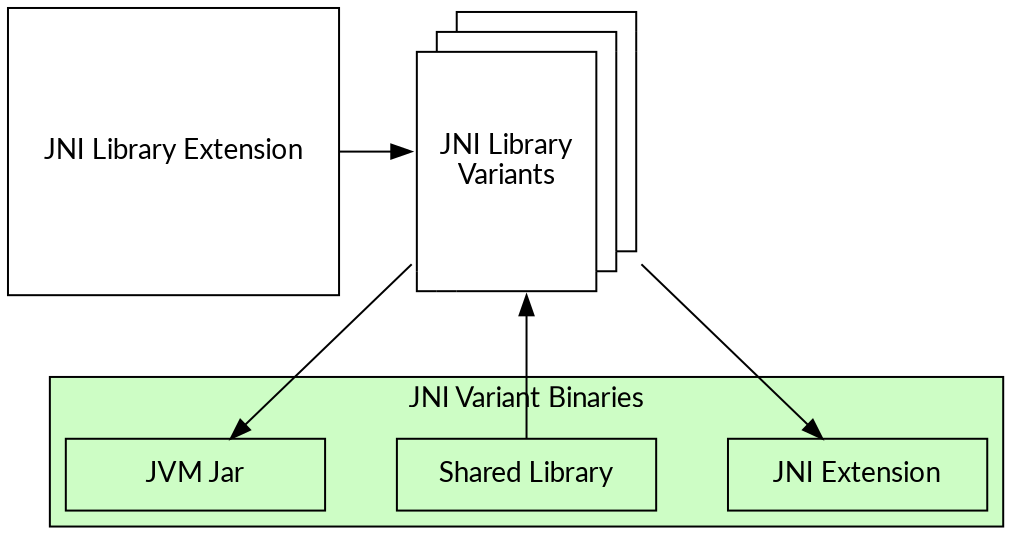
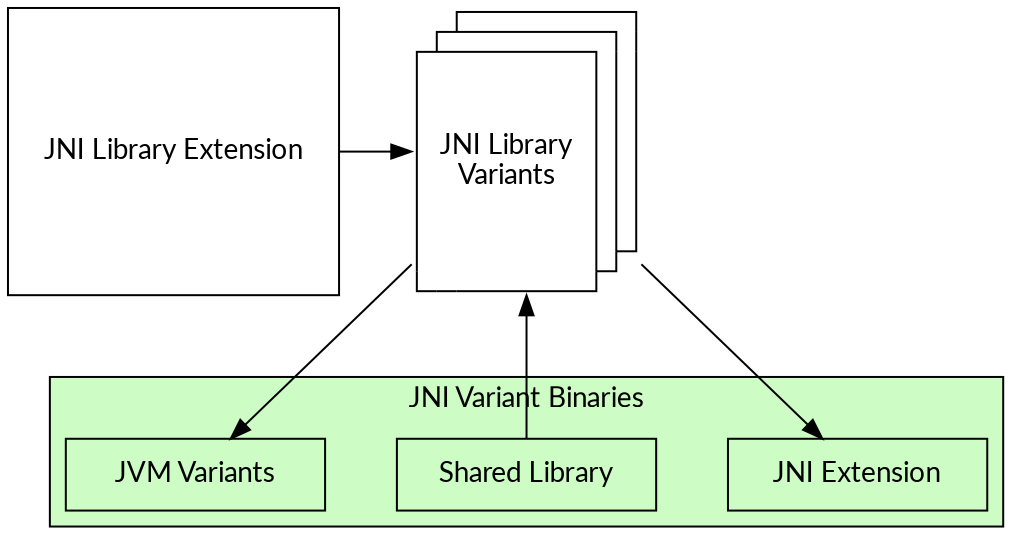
(195, 475) -> (195, 475)
